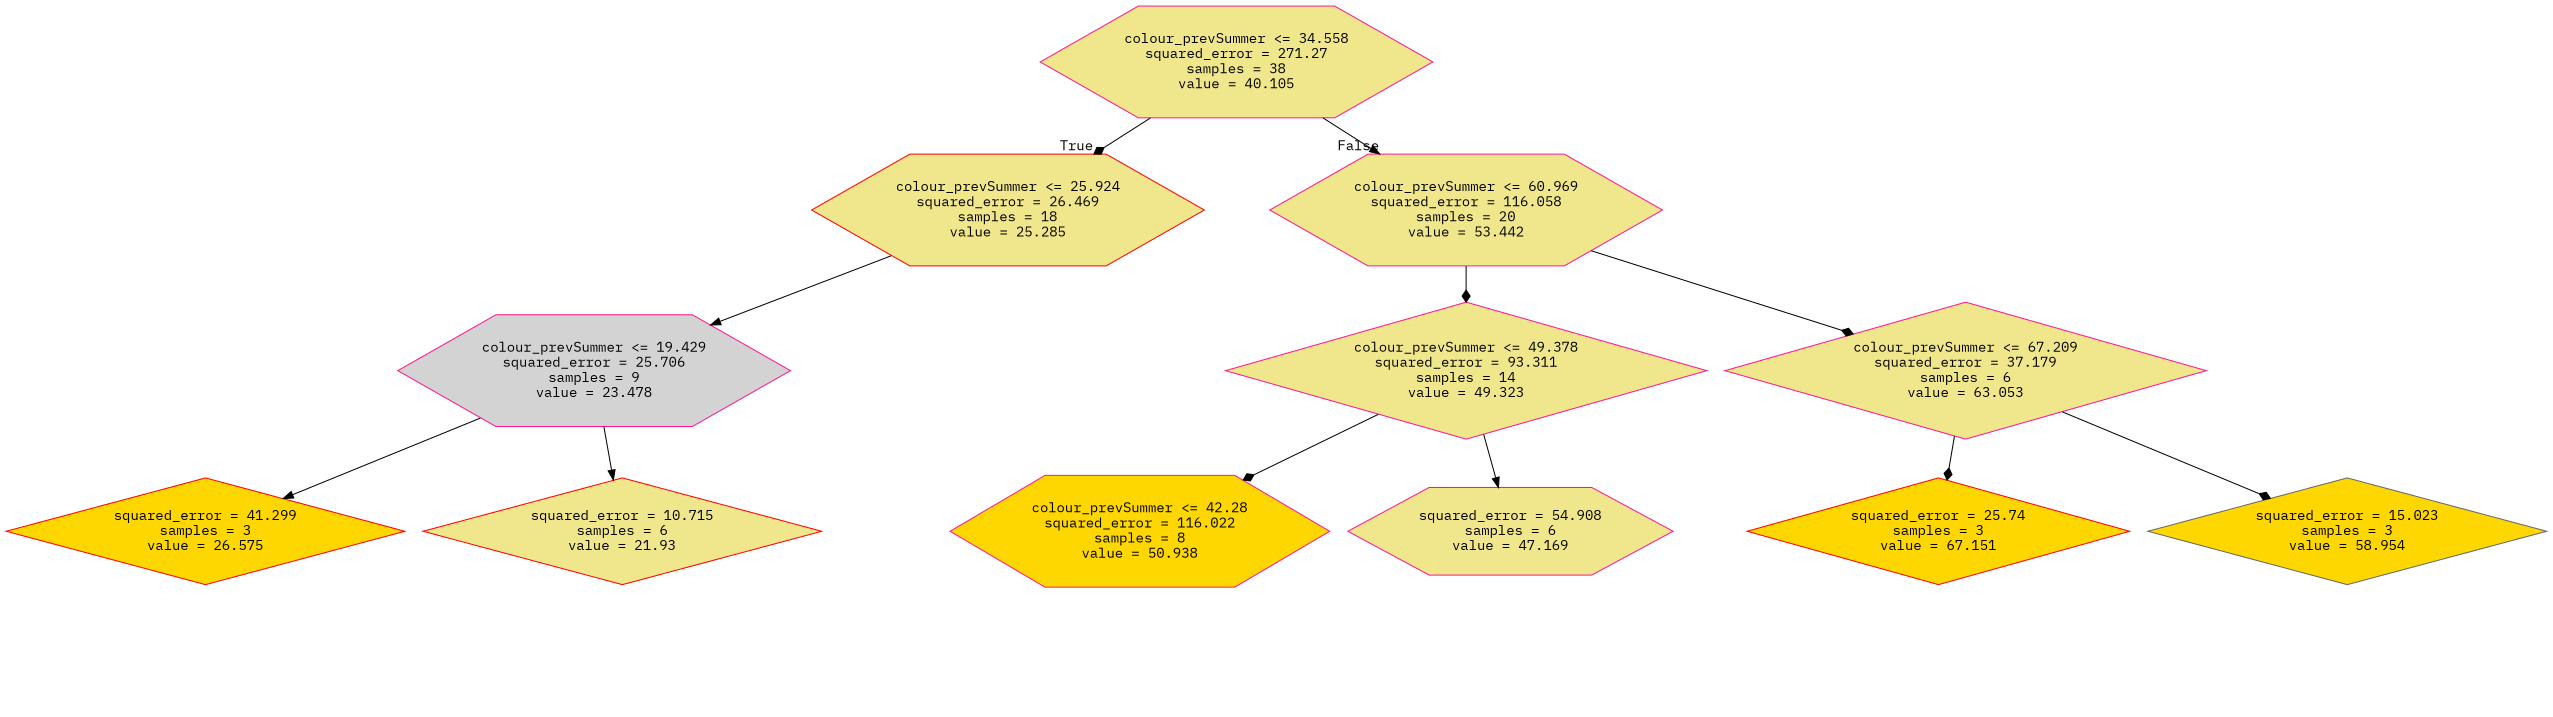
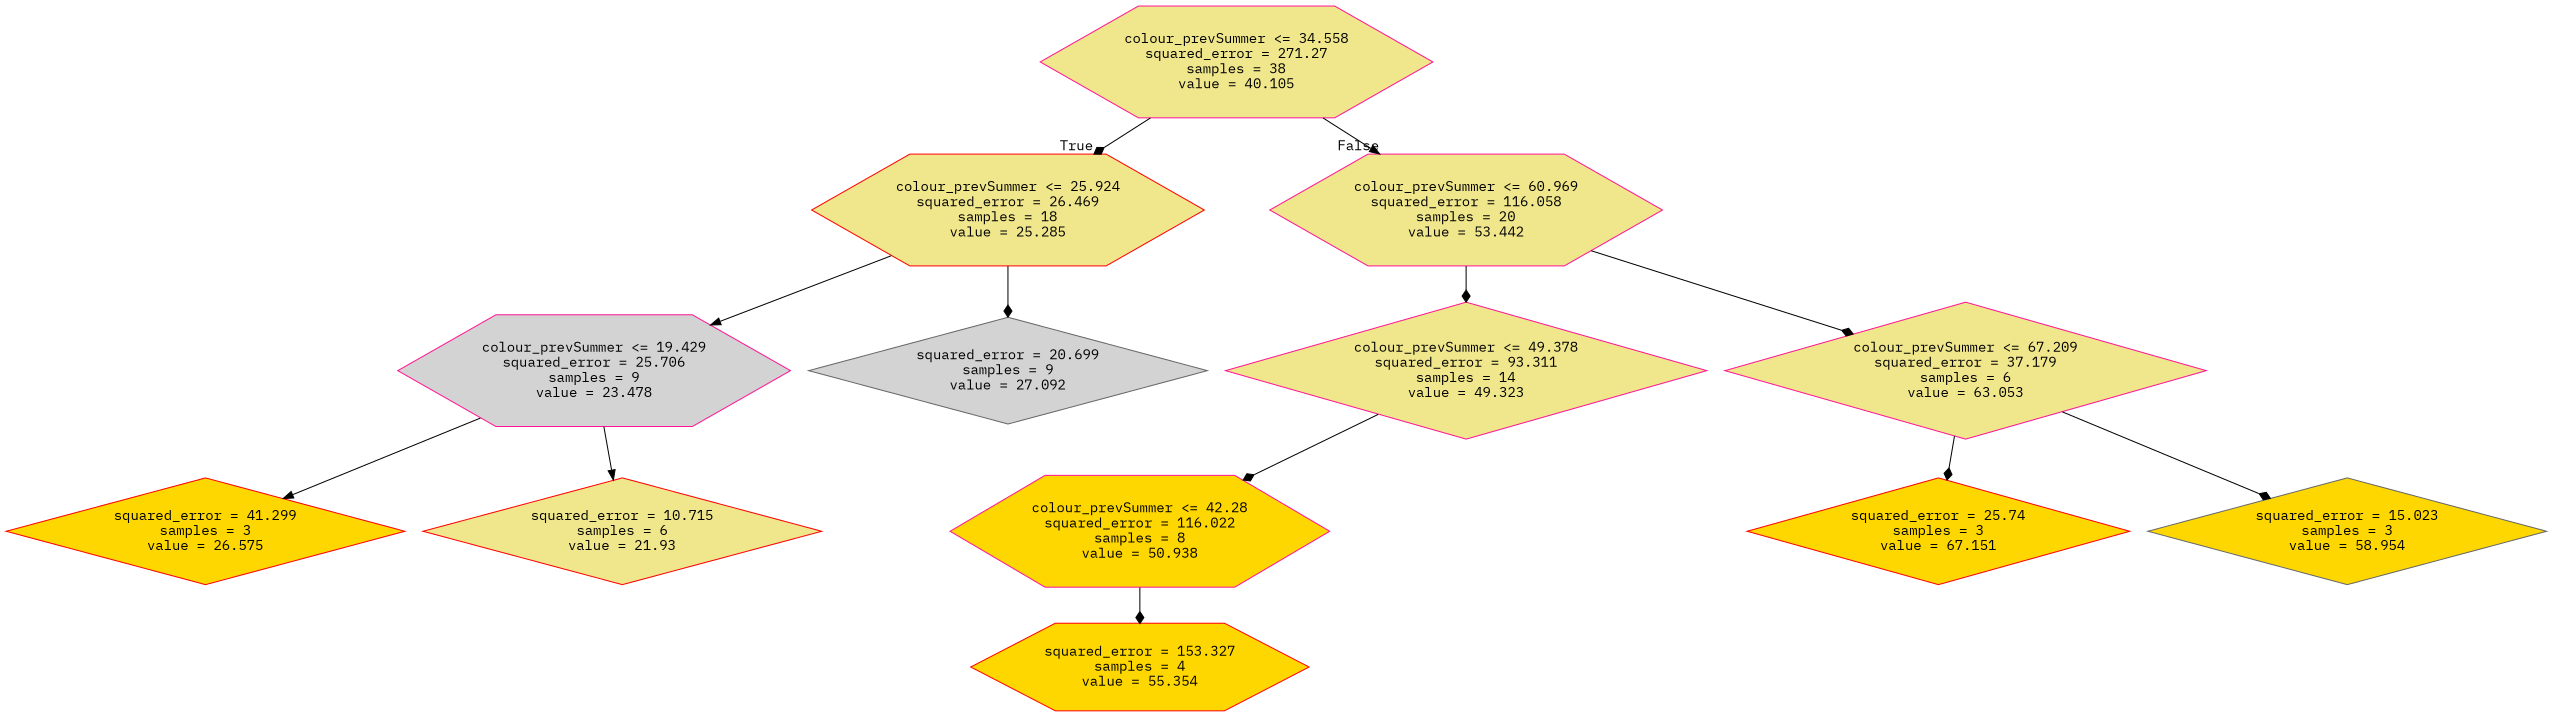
none -> (1008, 371)
(1510, 531) -> none
none -> (1140, 667)
